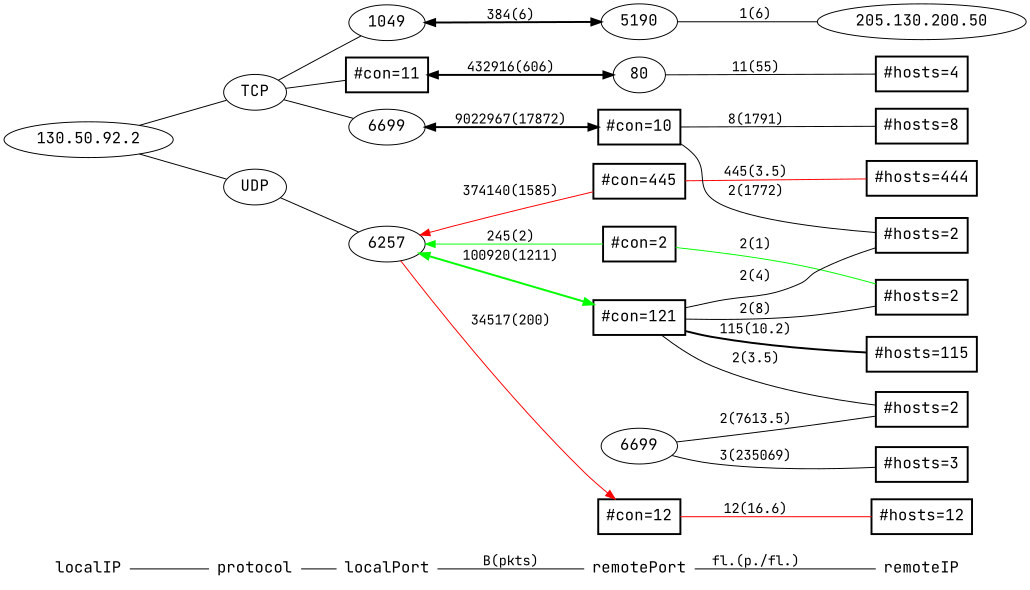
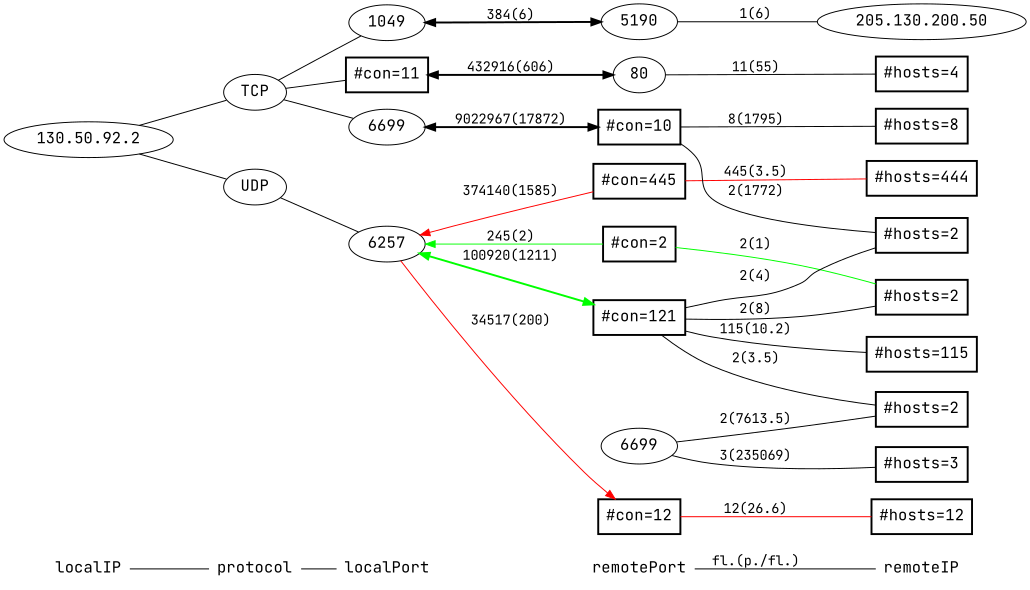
(756, 120) -> (756, 120)
(775, 346) -> (775, 346)
(756, 509) -> (756, 509)
(511, 569) -> none
